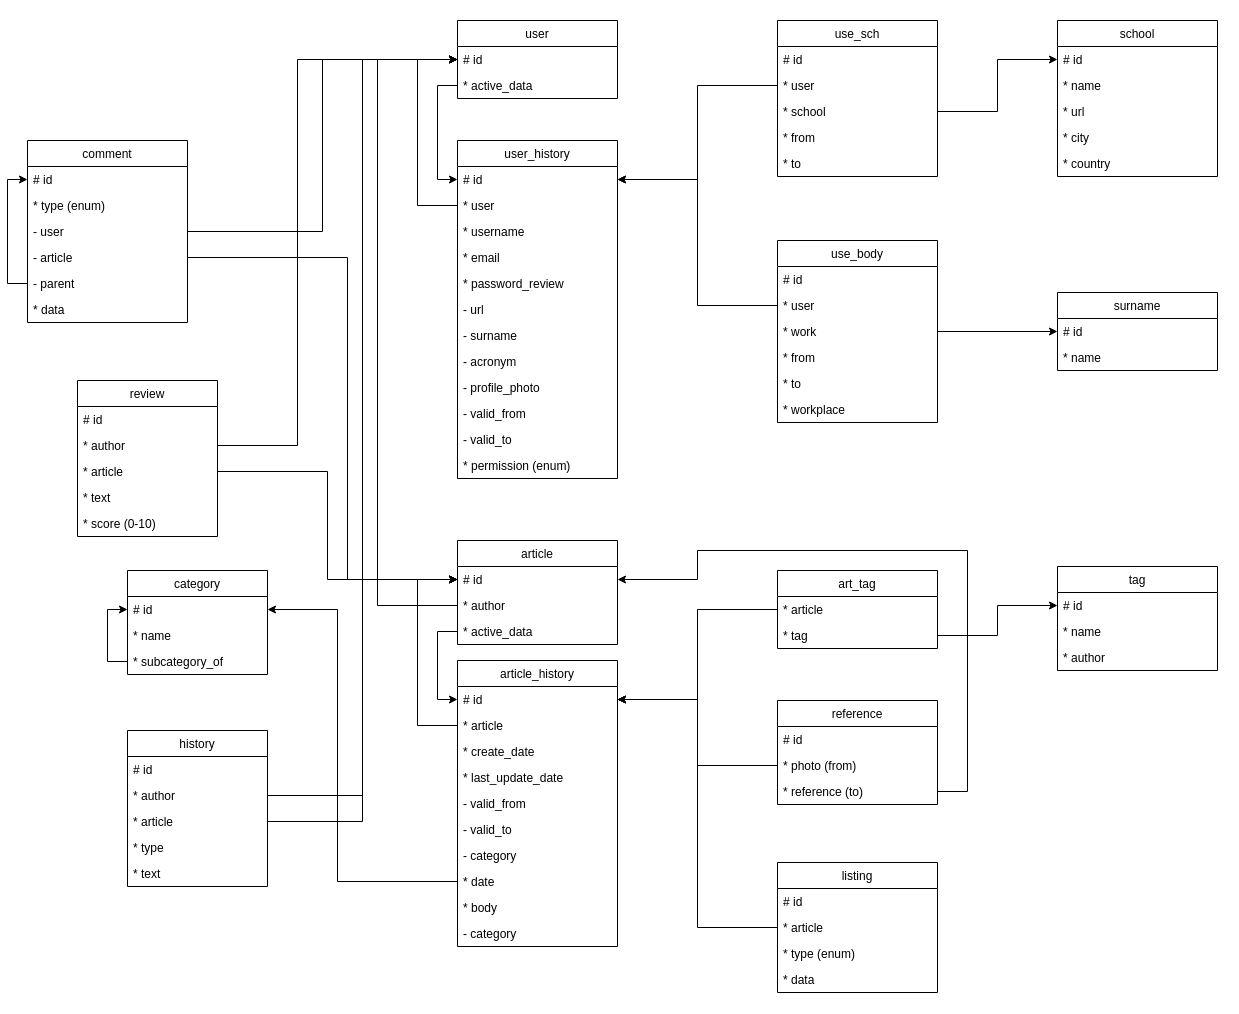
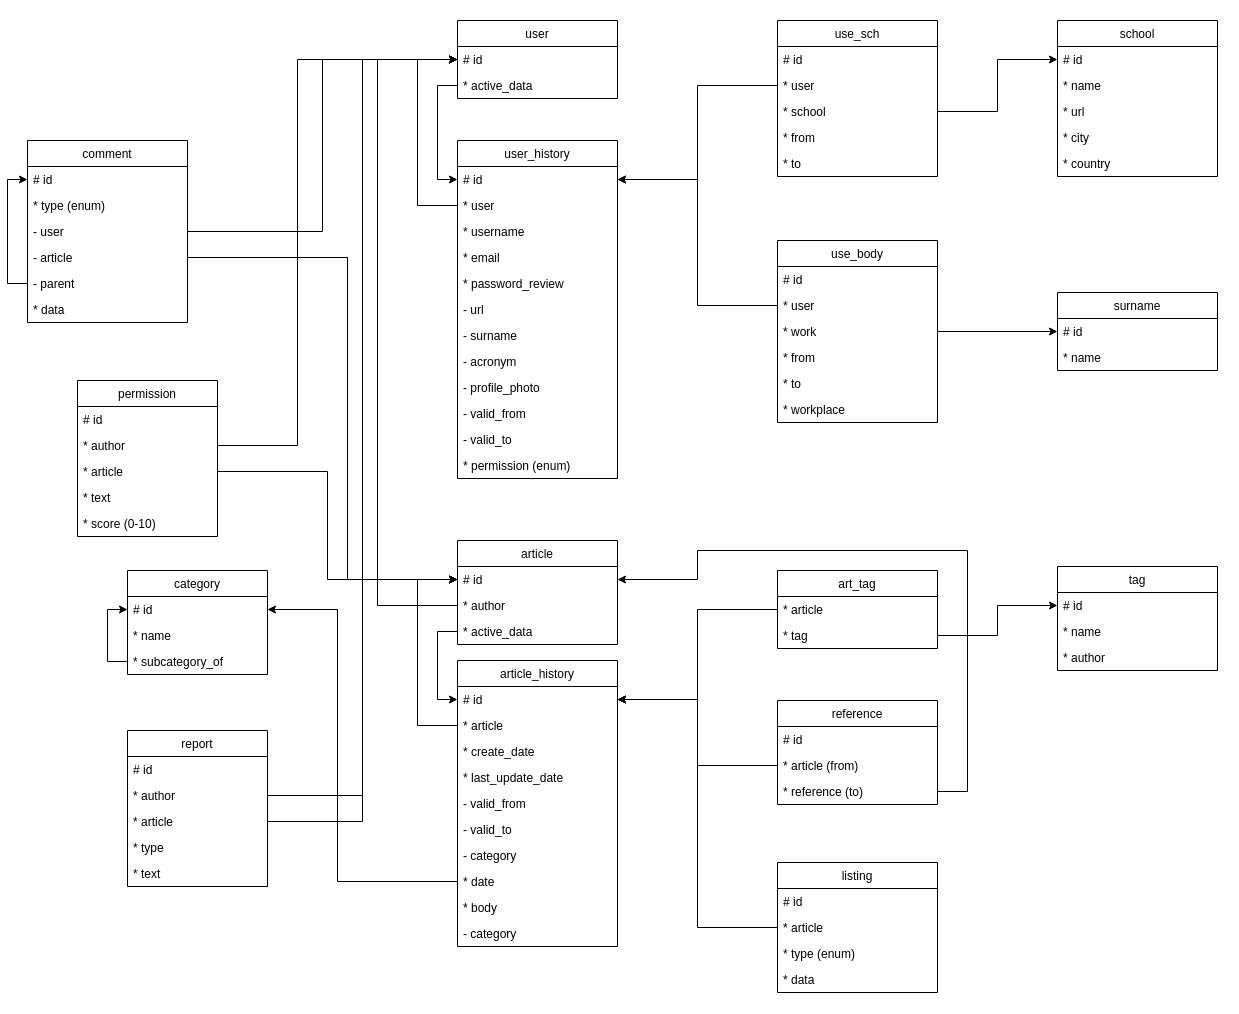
(147, 394) -> (147, 394)
(197, 744) -> (197, 744)
(827, 766) -> (831, 766)
